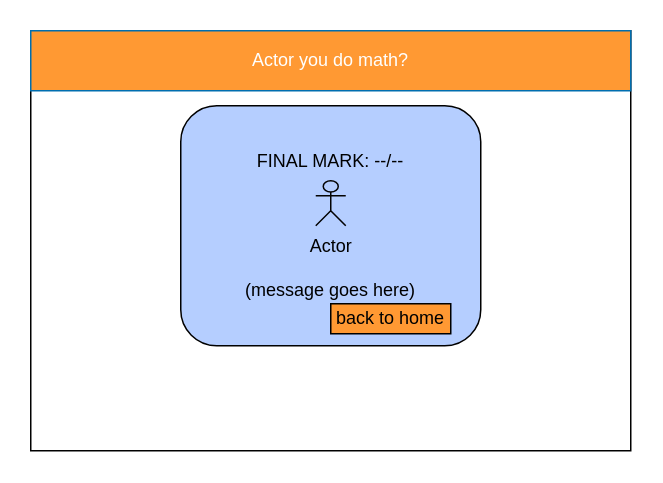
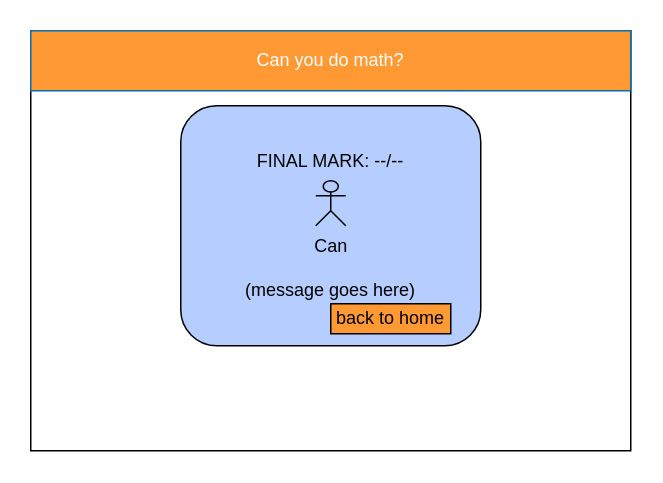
(331, 61) -> (331, 61)
(332, 247) -> (332, 247)
